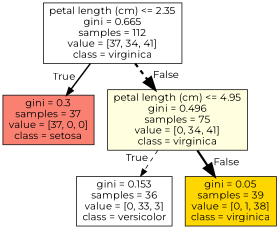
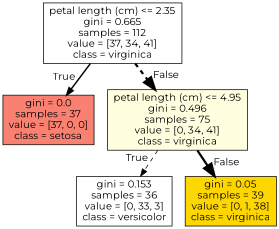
(48, 120) -> (48, 120)
